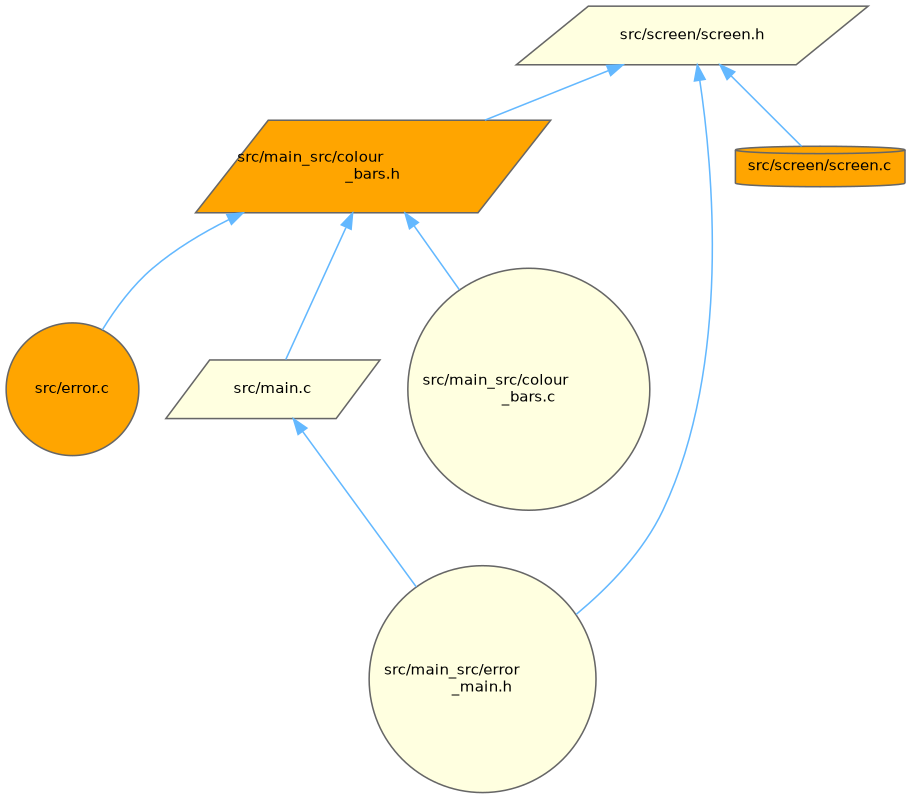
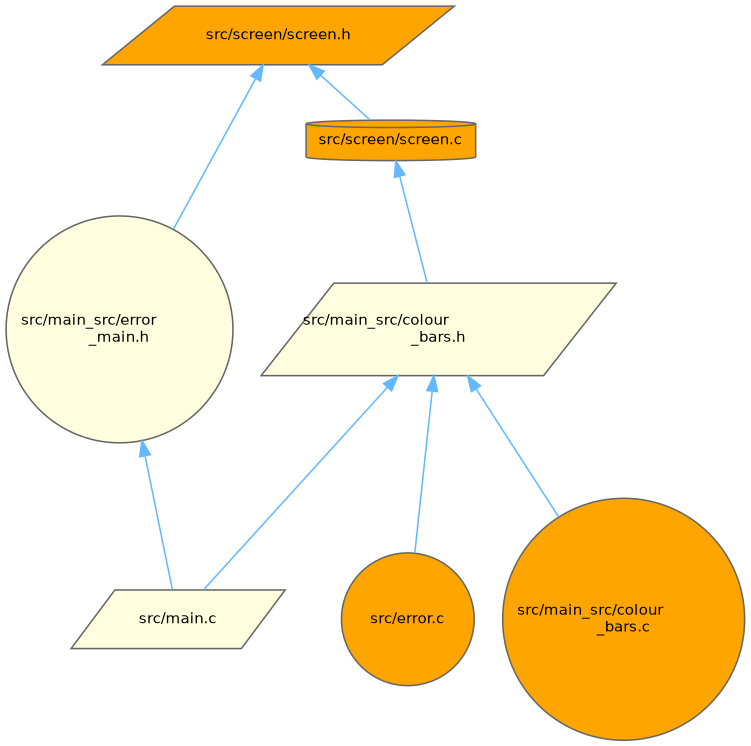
(692, 35) -> (278, 35)
(547, 95) -> (413, 229)
(373, 166) -> (439, 329)
(529, 389) -> (624, 619)
(359, 509) -> (159, 523)
